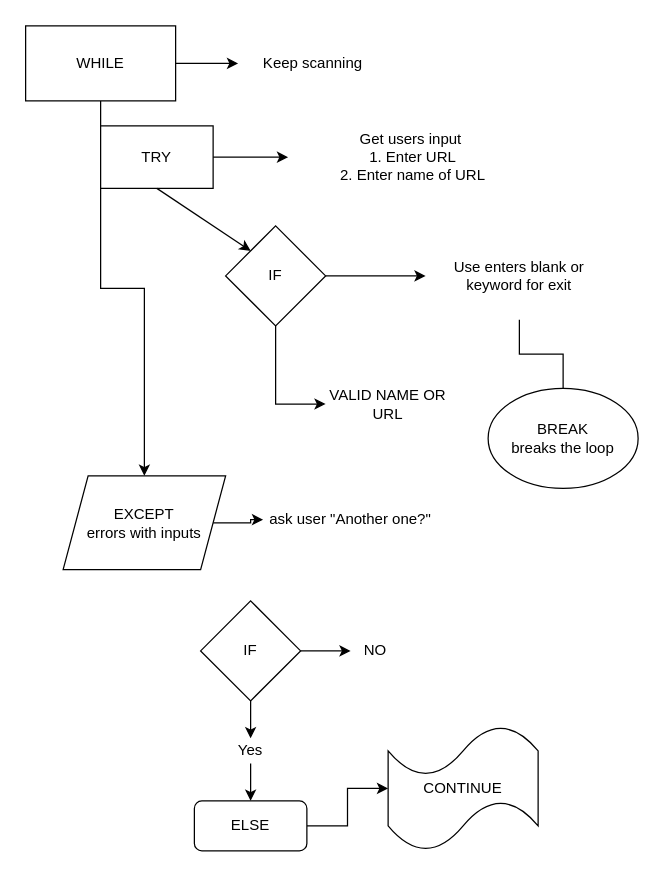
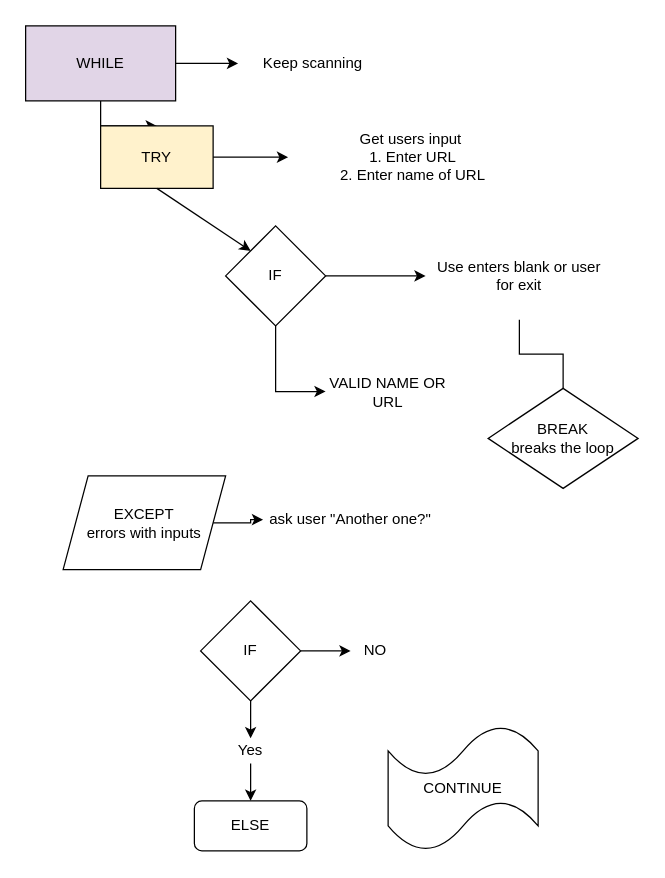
(101, 63) -> (101, 63)
(157, 157) -> (157, 157)
(519, 276) -> (519, 276)
(144, 305) -> (147, 126)
(388, 404) -> (388, 391)
(563, 438) -> (563, 438)
(348, 811) -> none
